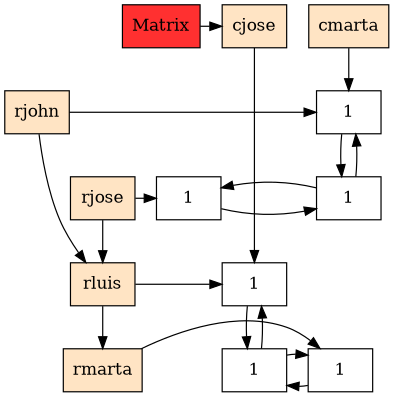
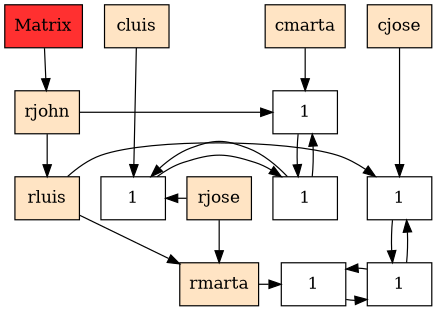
none -> (137, 26)
(205, 26) -> (45, 63)
(103, 235) -> (219, 235)
